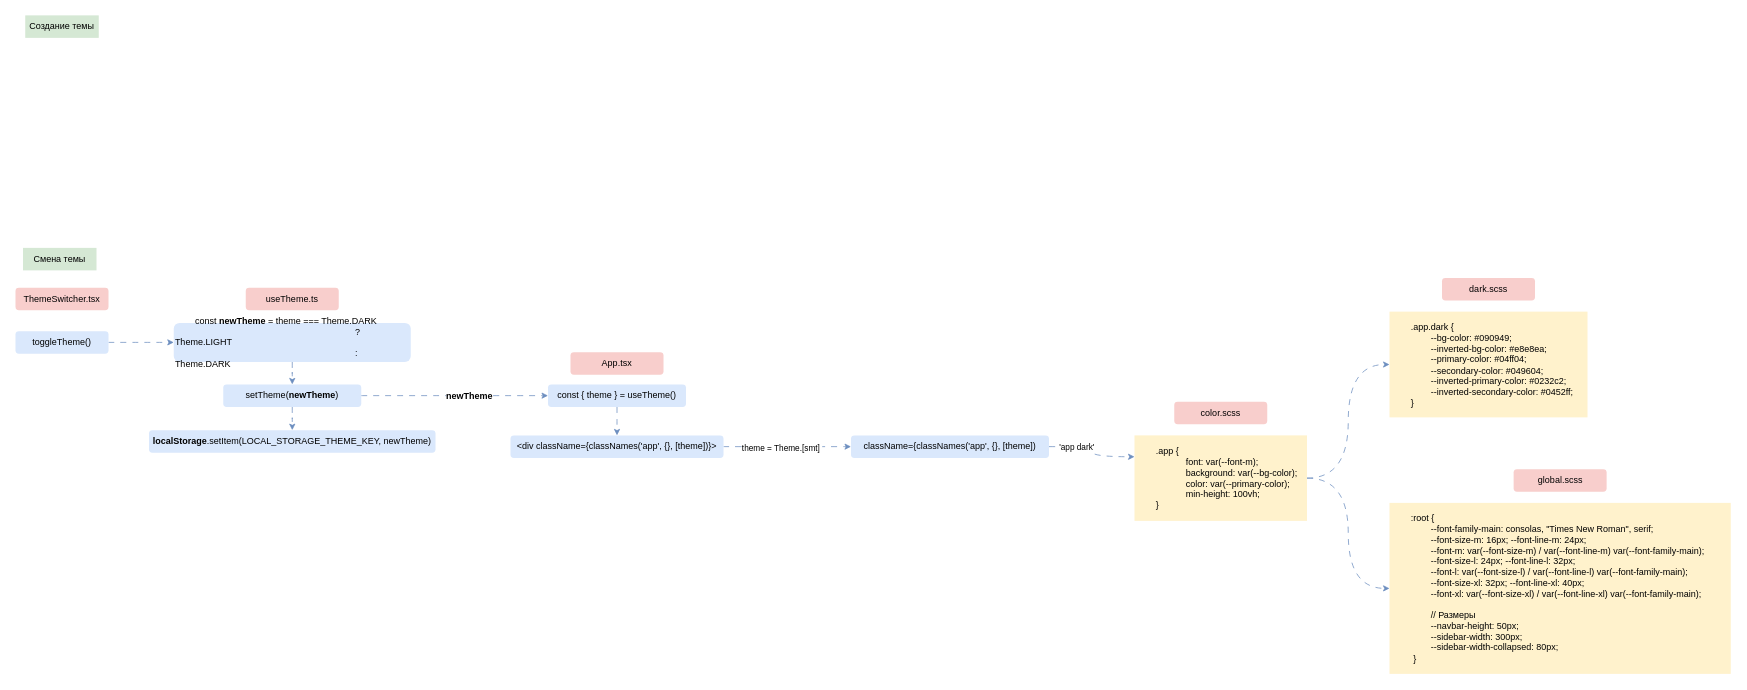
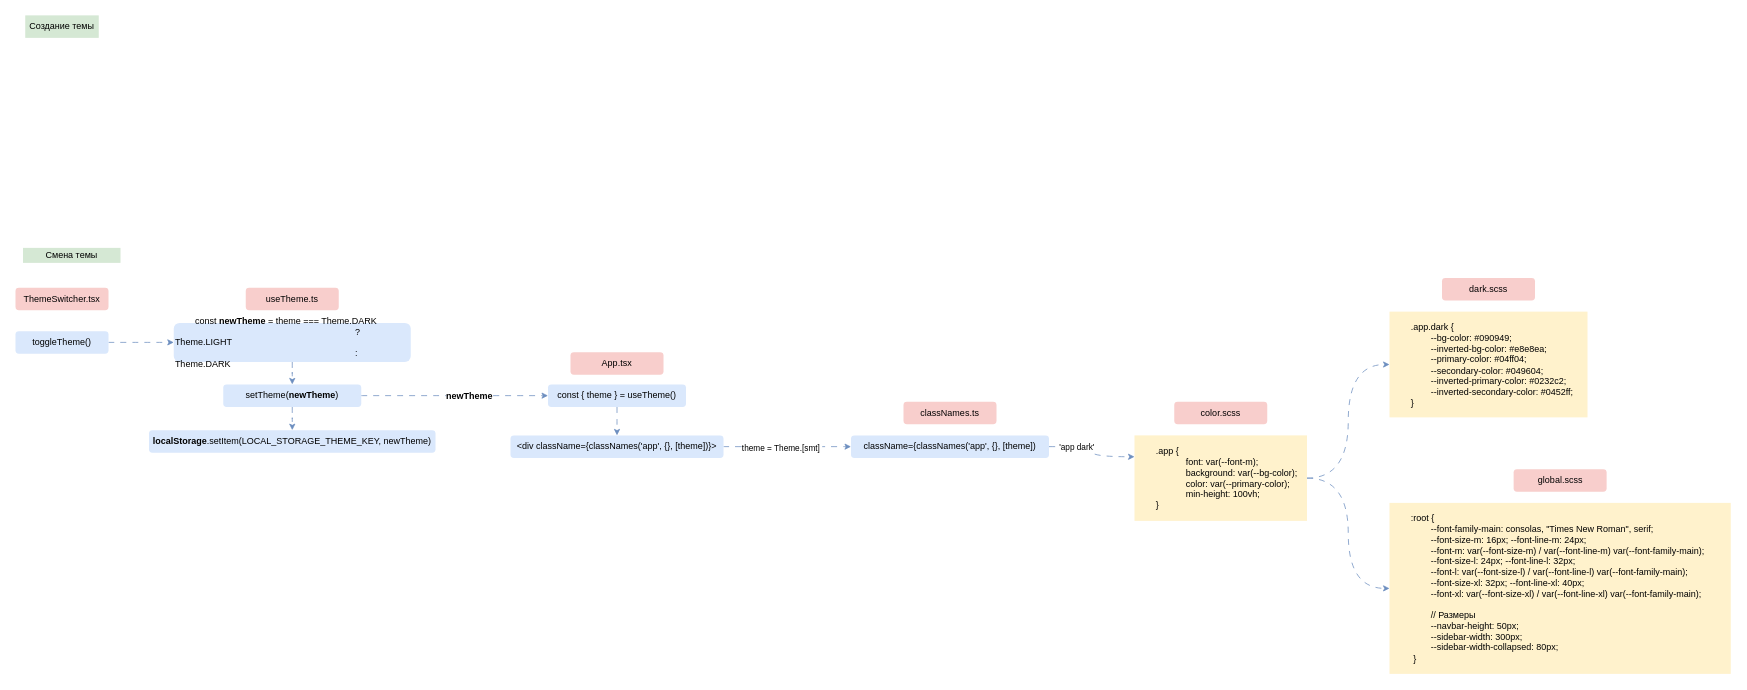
(60, 259) -> (72, 255)
none -> (950, 413)
